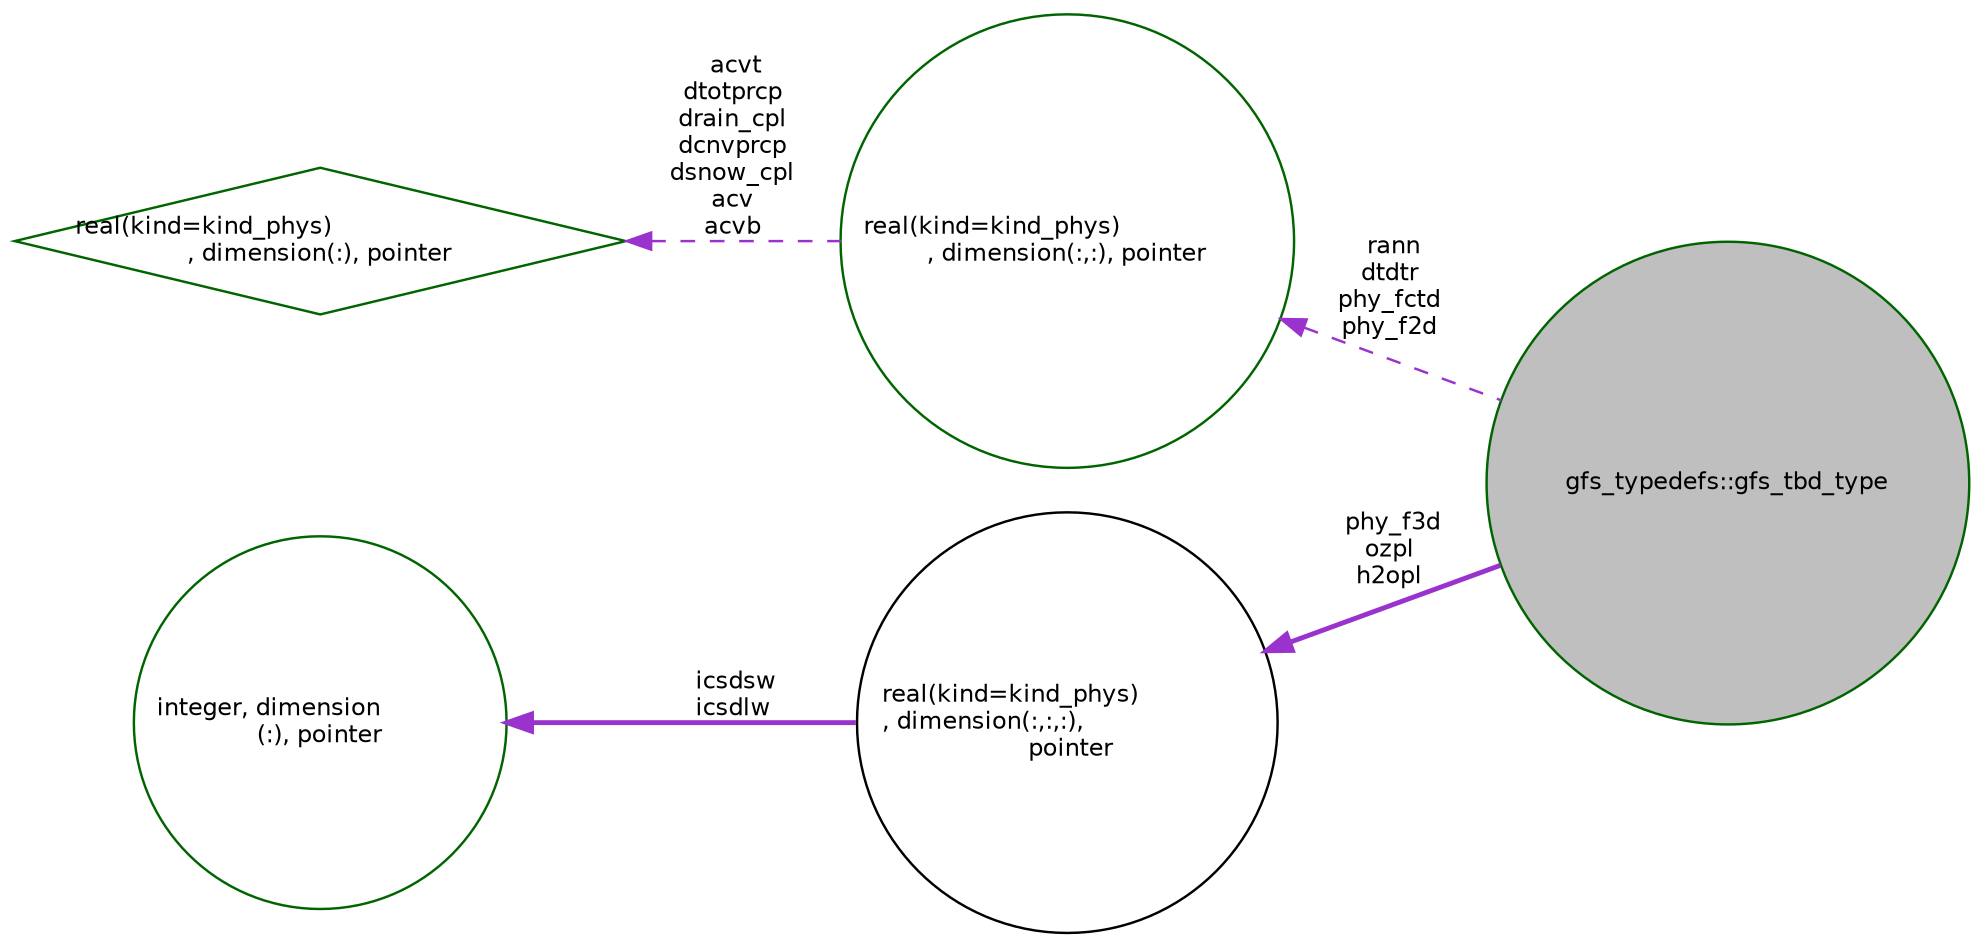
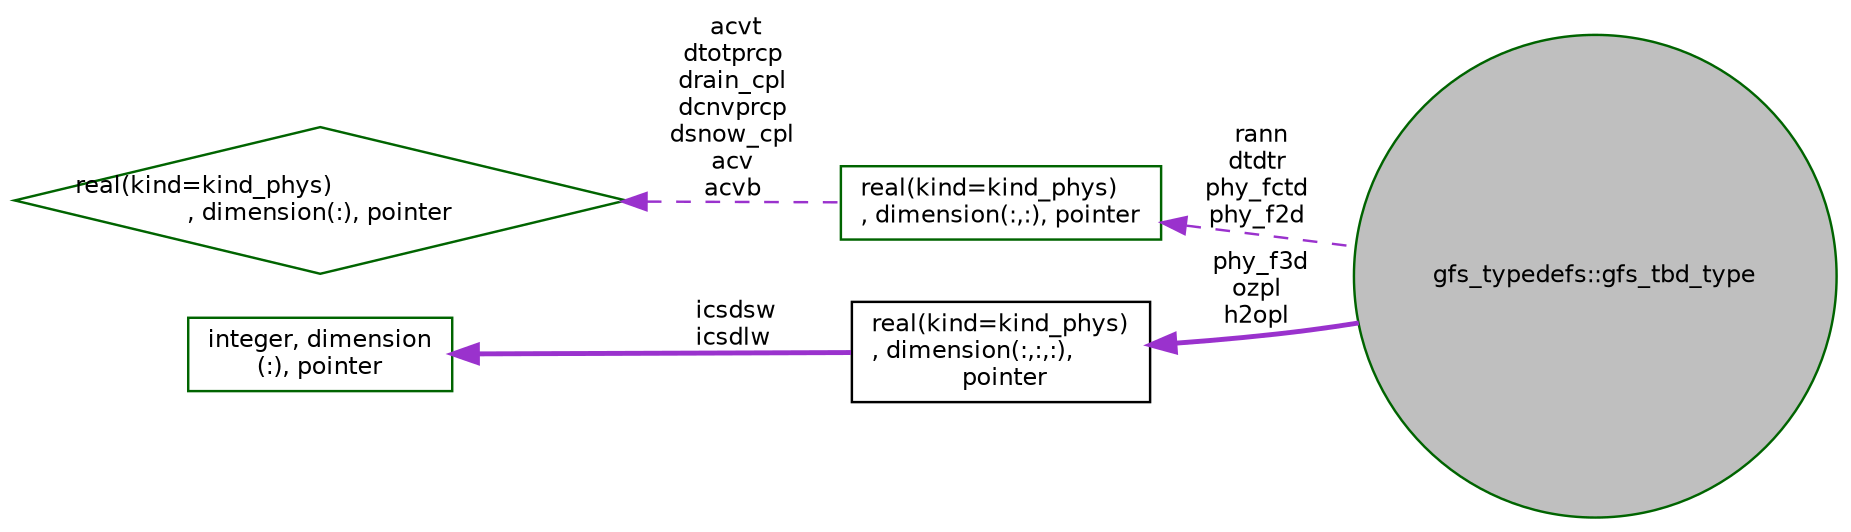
(1067, 241) -> (1001, 203)
(320, 723) -> (320, 354)
(1067, 723) -> (1001, 352)
